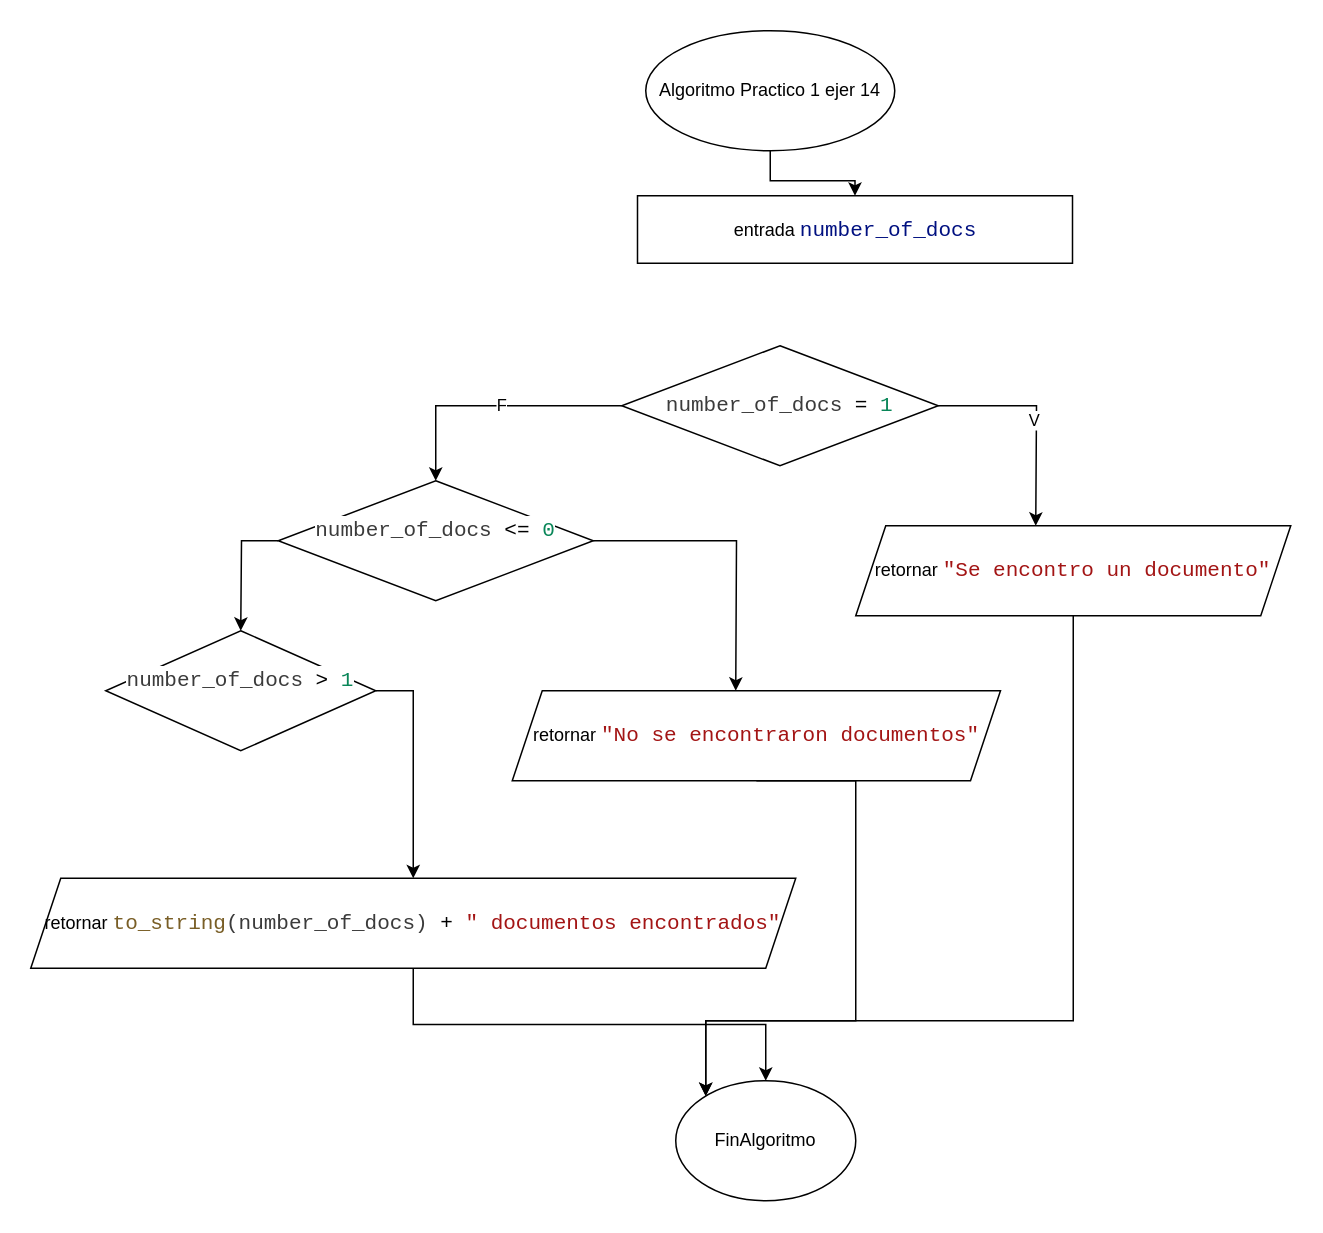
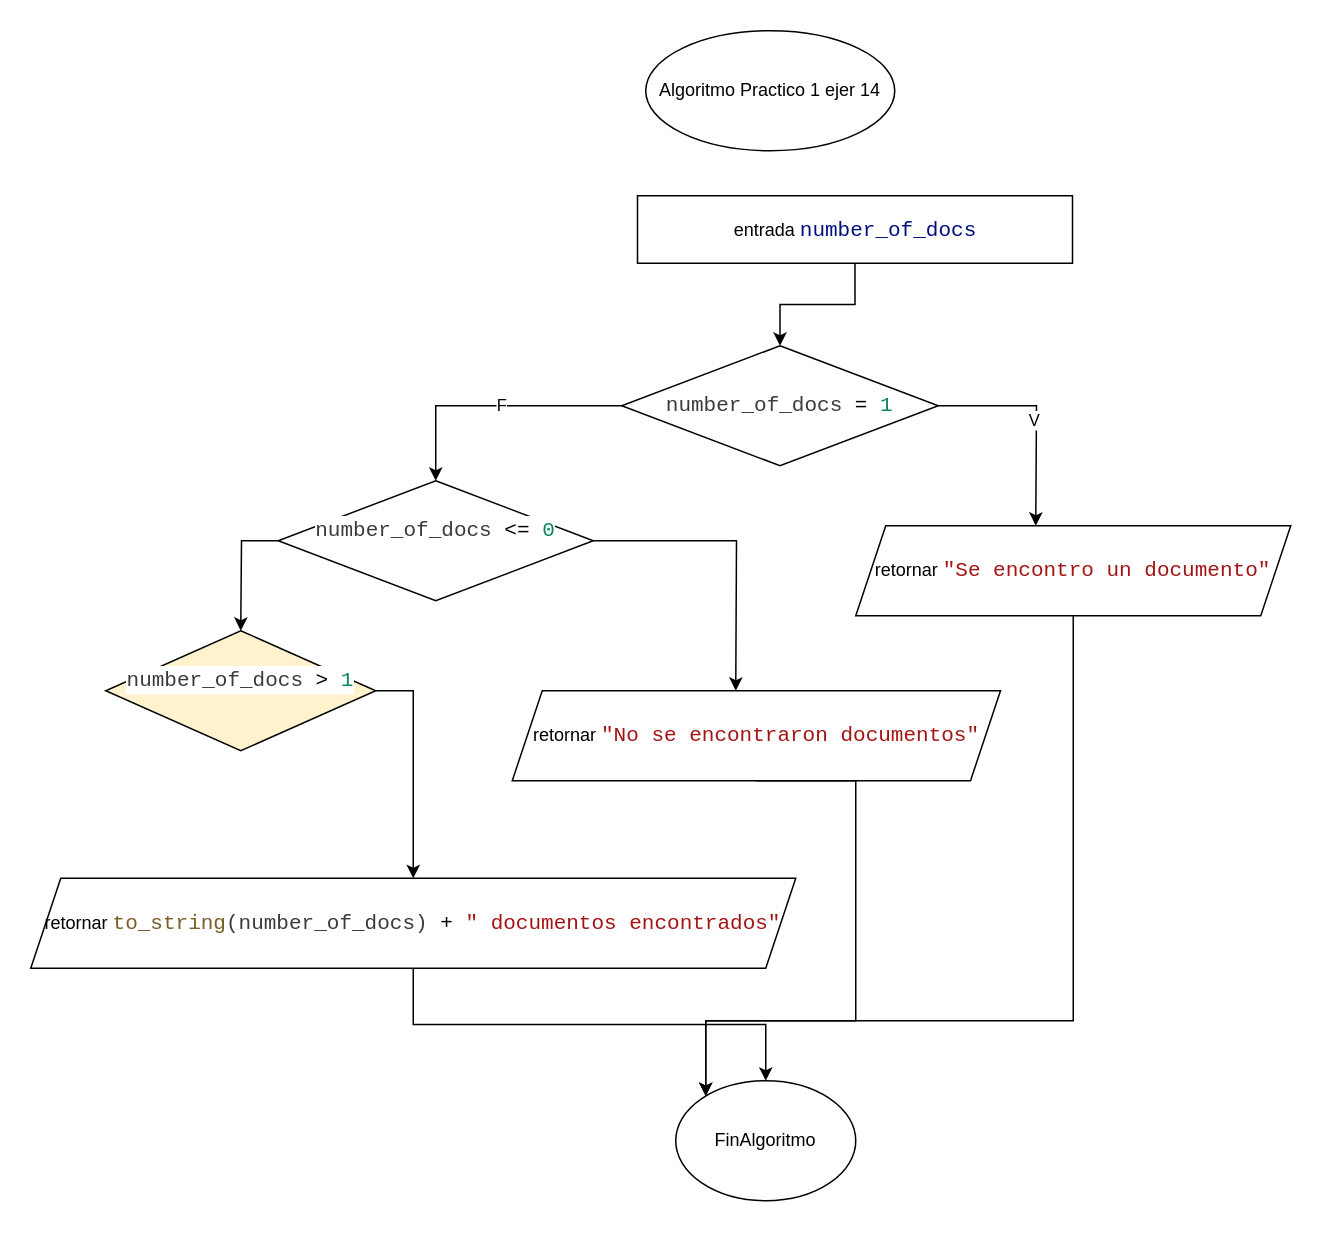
(800, 181) -> none
none -> (823, 305)
(241, 691) -> (241, 691)
